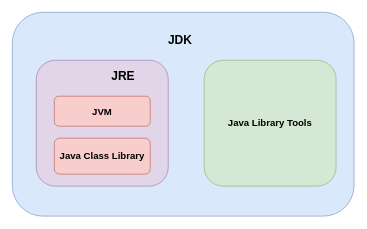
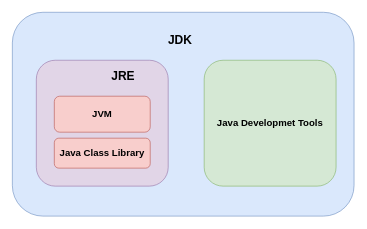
(102, 111) -> (102, 114)
(270, 123) -> (270, 123)
(102, 156) -> (102, 153)
